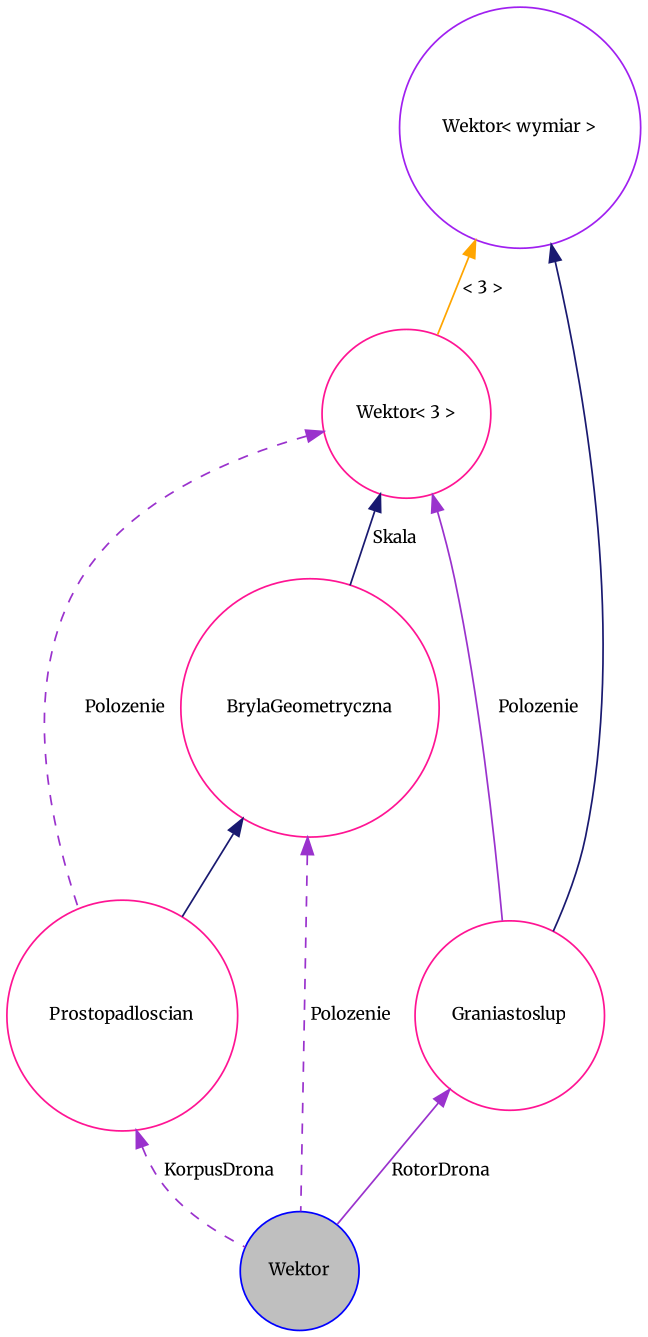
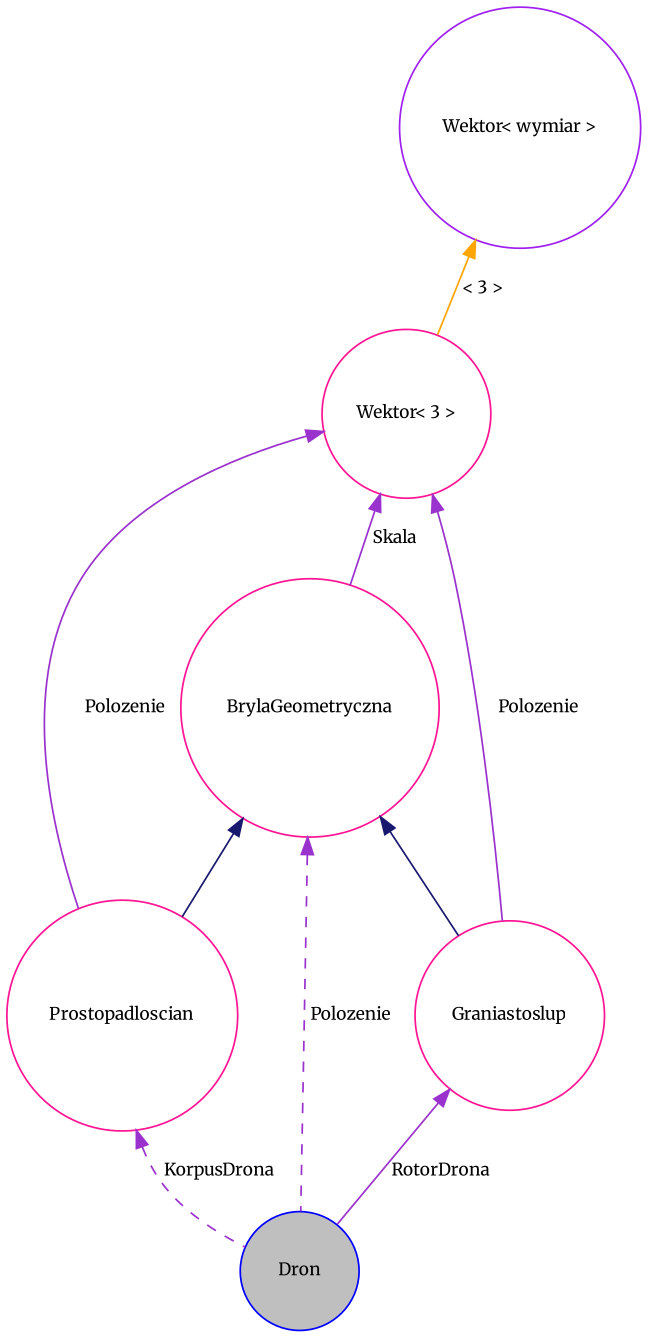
(362, 548) -> (362, 548)
(602, 598) -> (424, 884)
(66, 609) -> (66, 609)
(300, 1271) -> (300, 1271)
